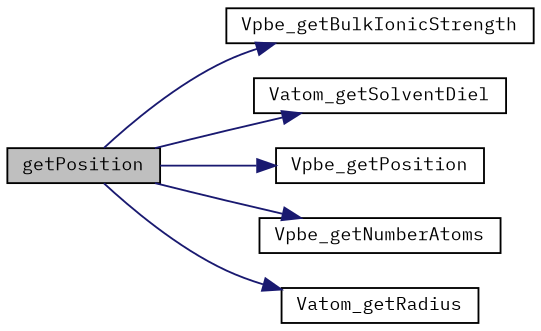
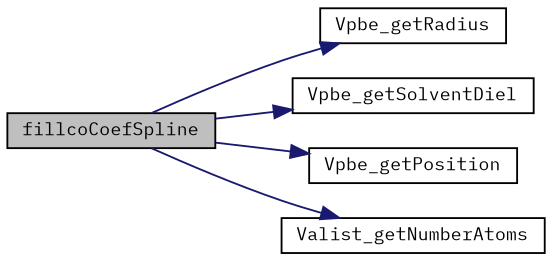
(380, 26) -> (413, 26)
(380, 96) -> (413, 96)
(84, 166) -> (111, 131)
(380, 236) -> (413, 236)
(380, 305) -> none
